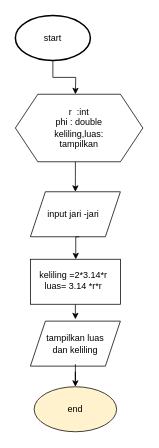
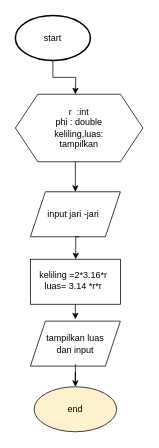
(74, 280) -> (74, 280)
(75, 344) -> (75, 344)
